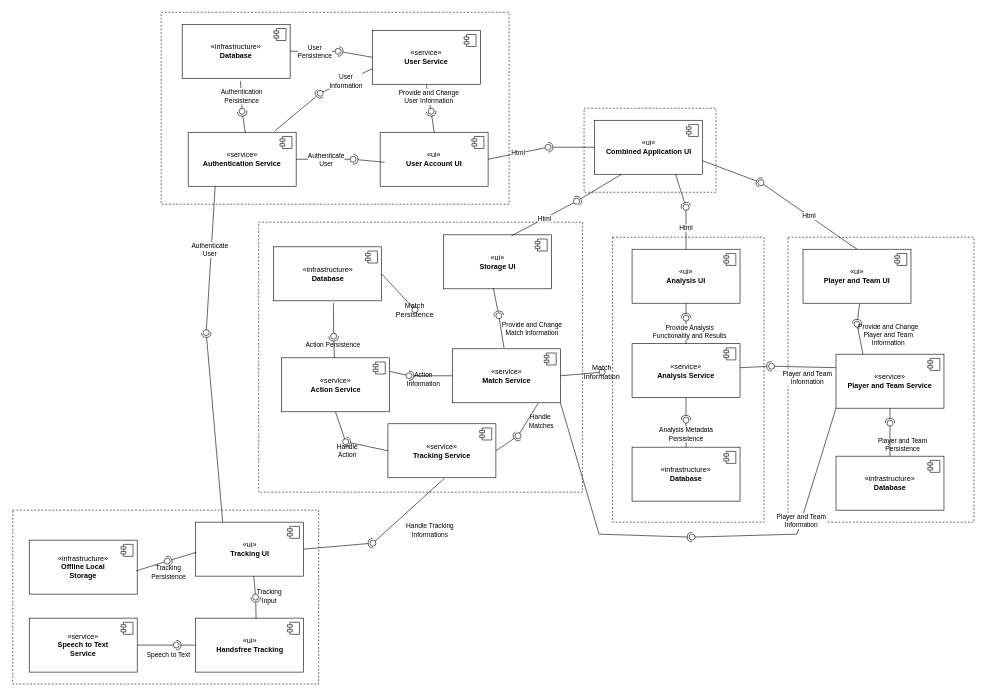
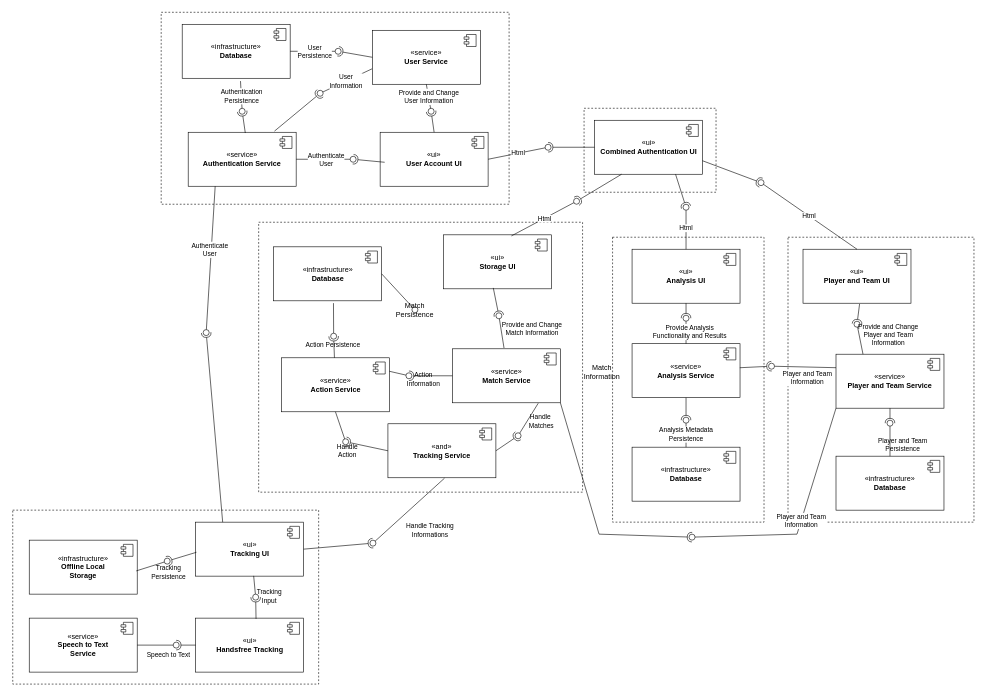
(649, 147) -> (649, 147)
(580, 374) -> none
(442, 451) -> (442, 451)
